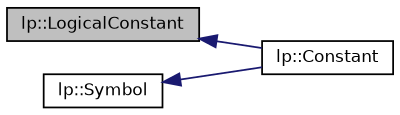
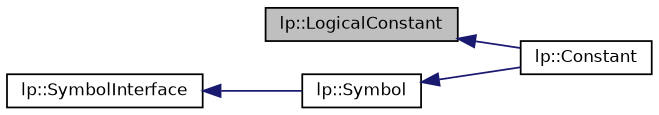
none -> (105, 91)
